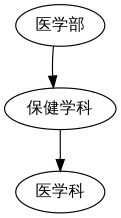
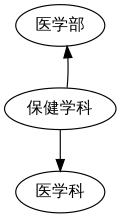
(53, 61) -> (68, 73)
